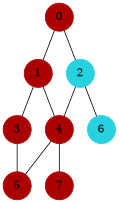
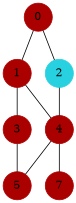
(101, 130) -> none
